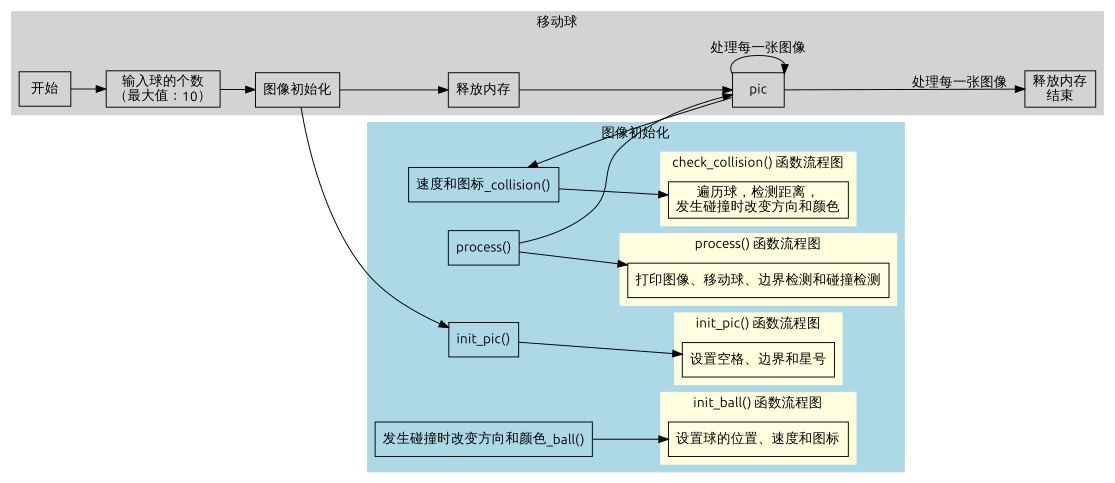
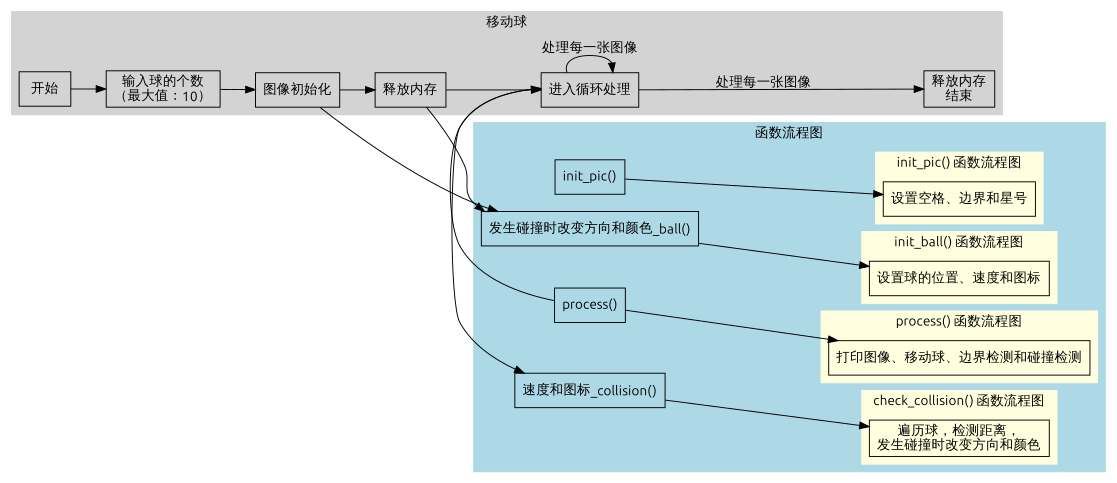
(758, 90) -> (590, 90)
(636, 133) -> (789, 133)
none -> (461, 159)
(342, 235) -> (401, 164)
